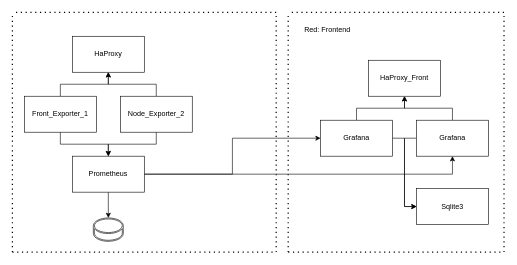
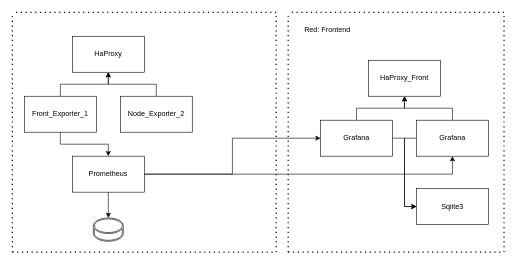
(139, 144) -> none
